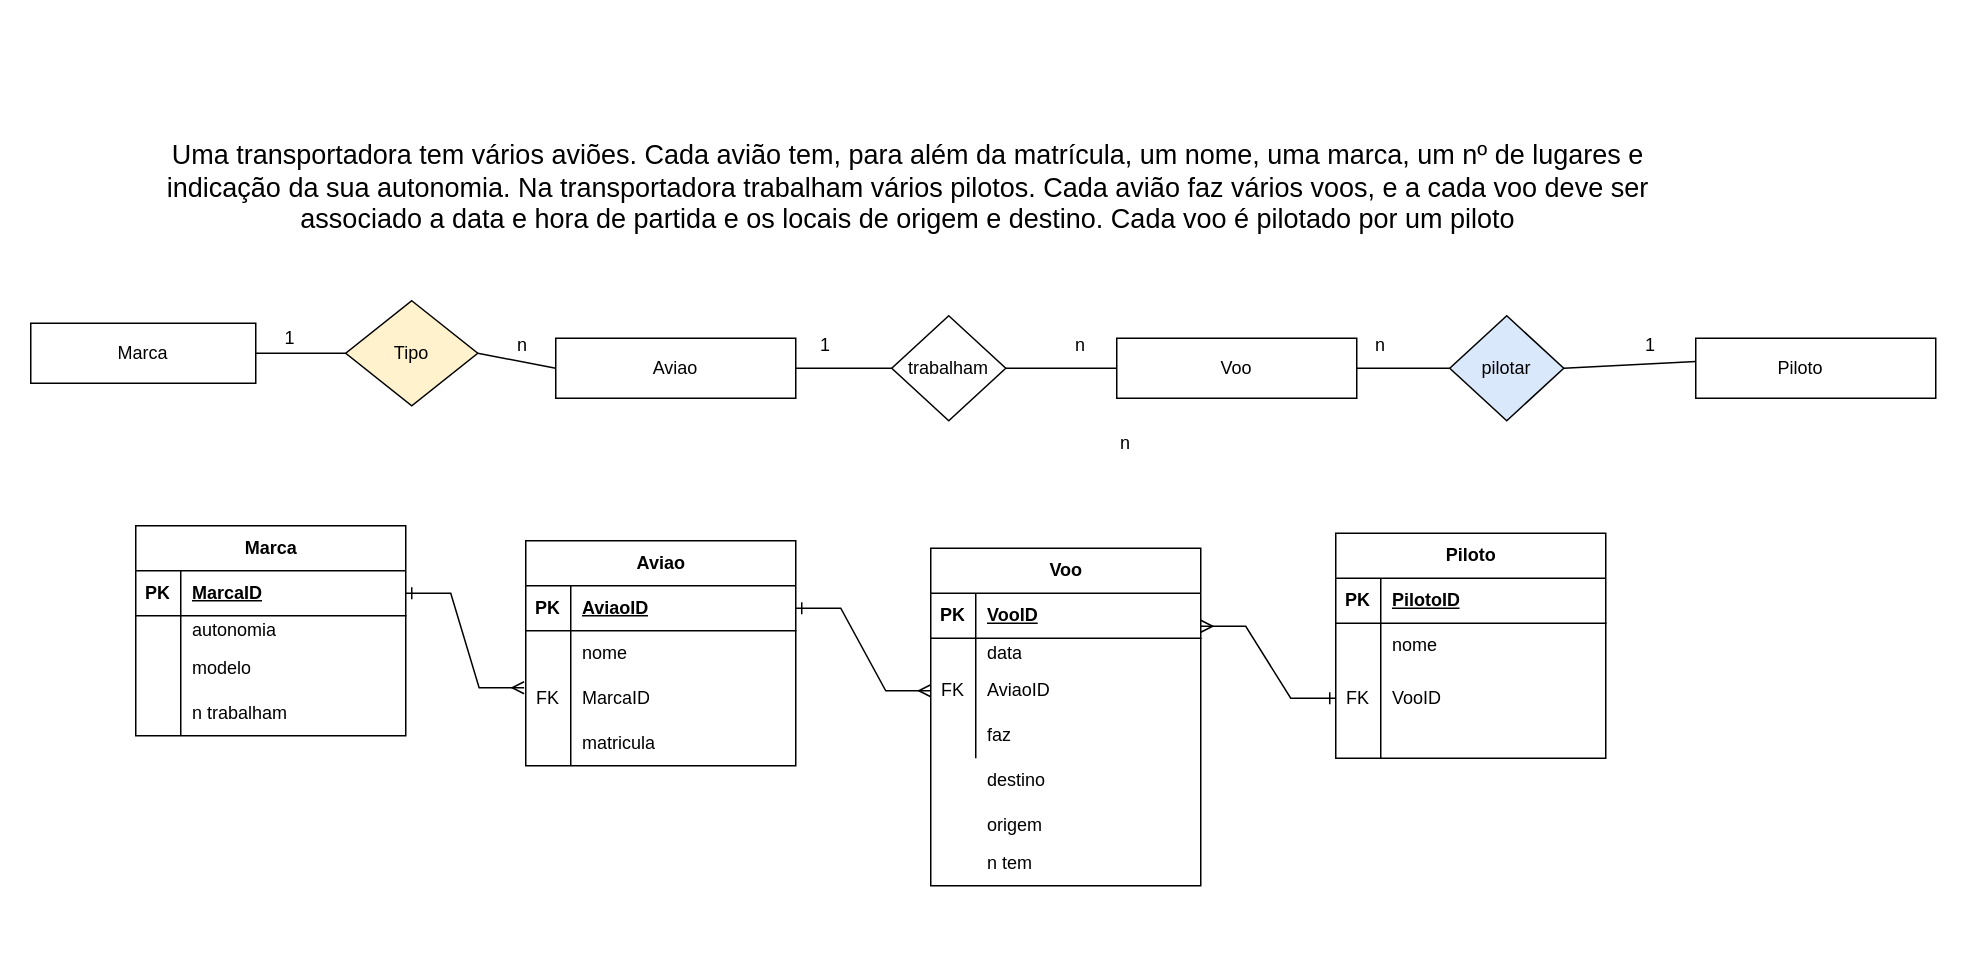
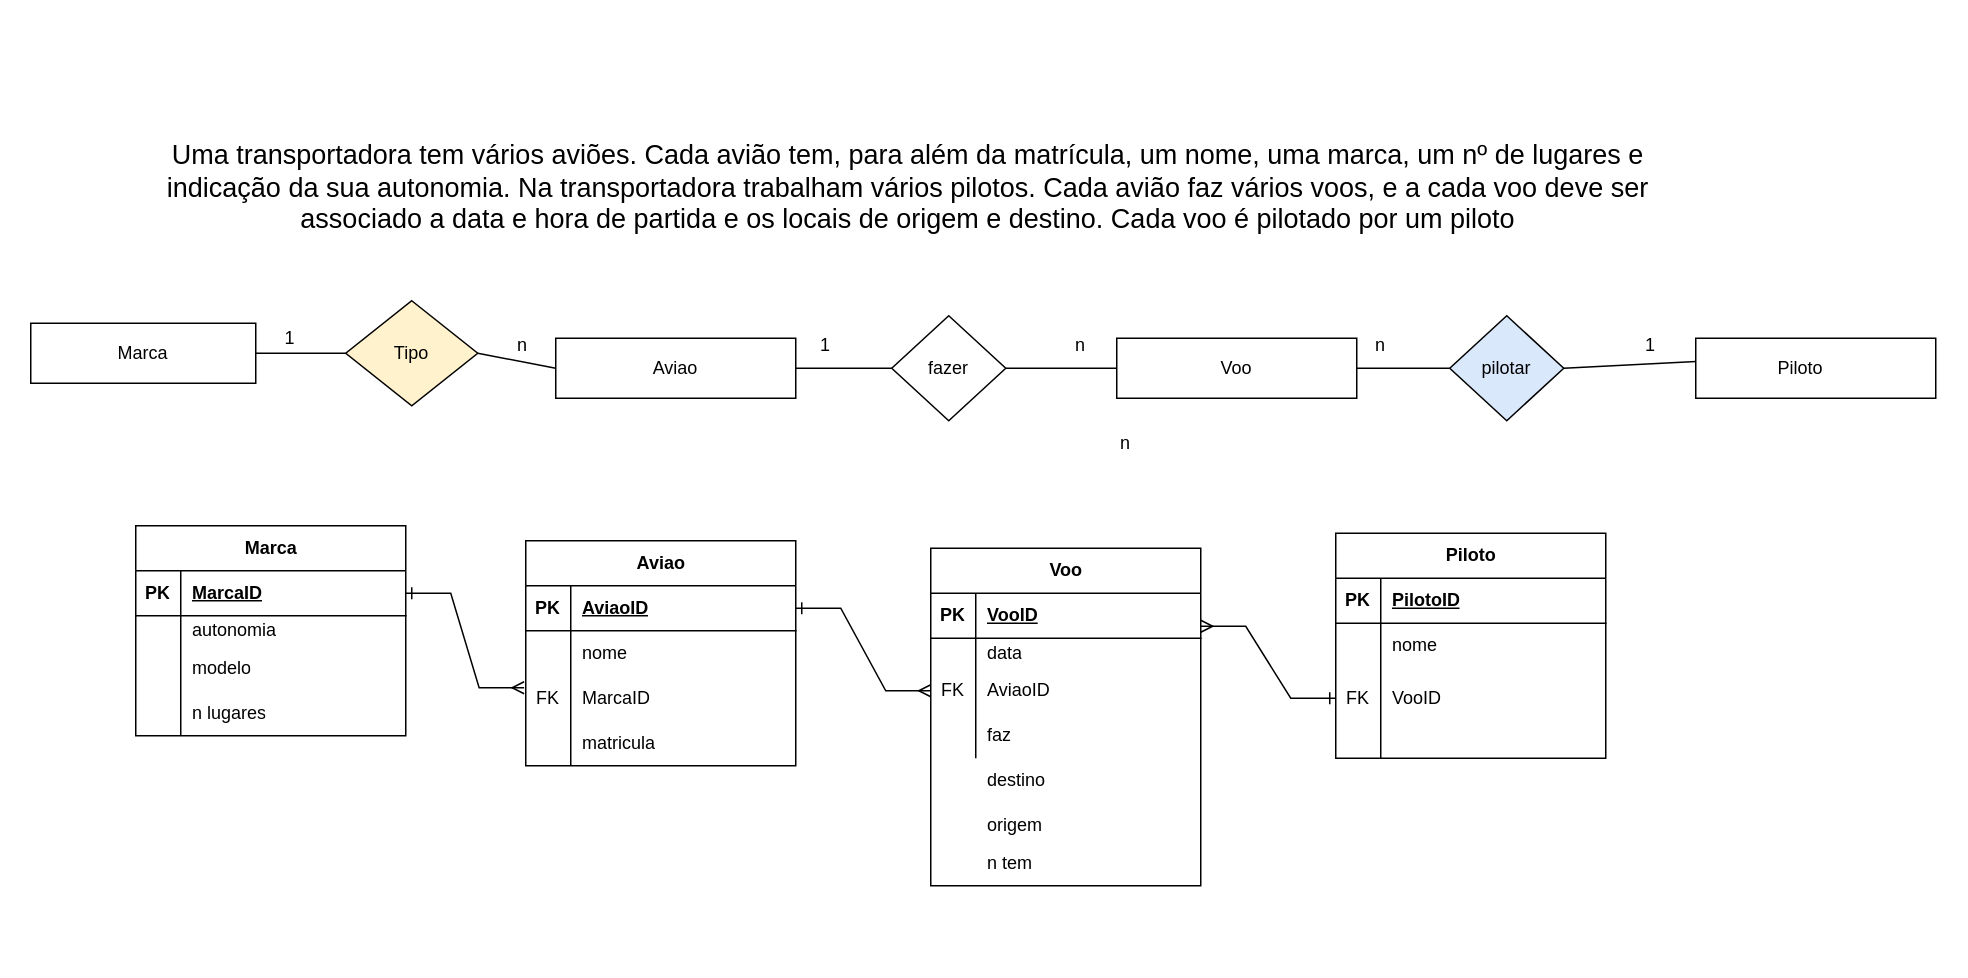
(949, 368) -> (949, 368)
(244, 713) -> (233, 713)
